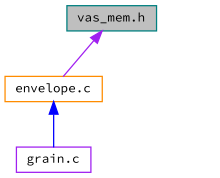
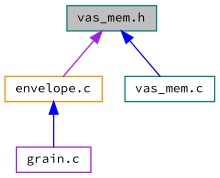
none -> (170, 89)
